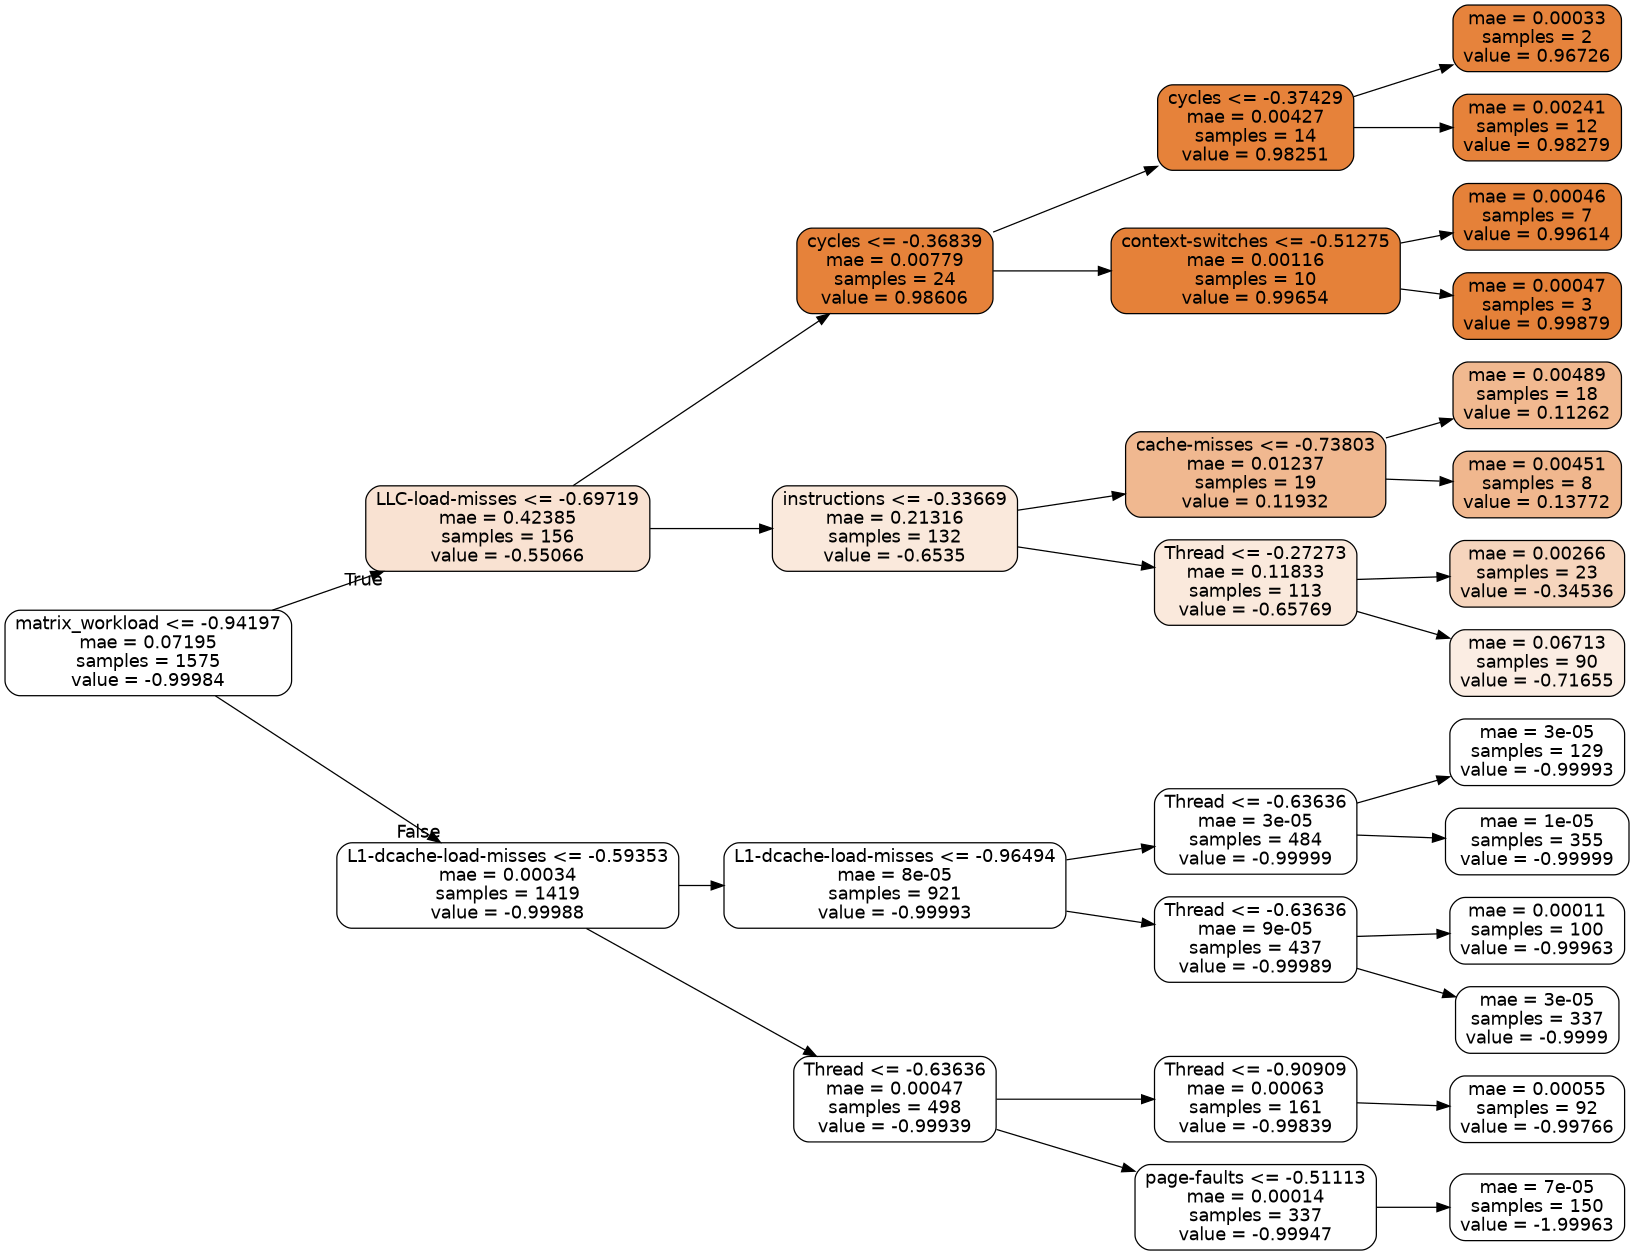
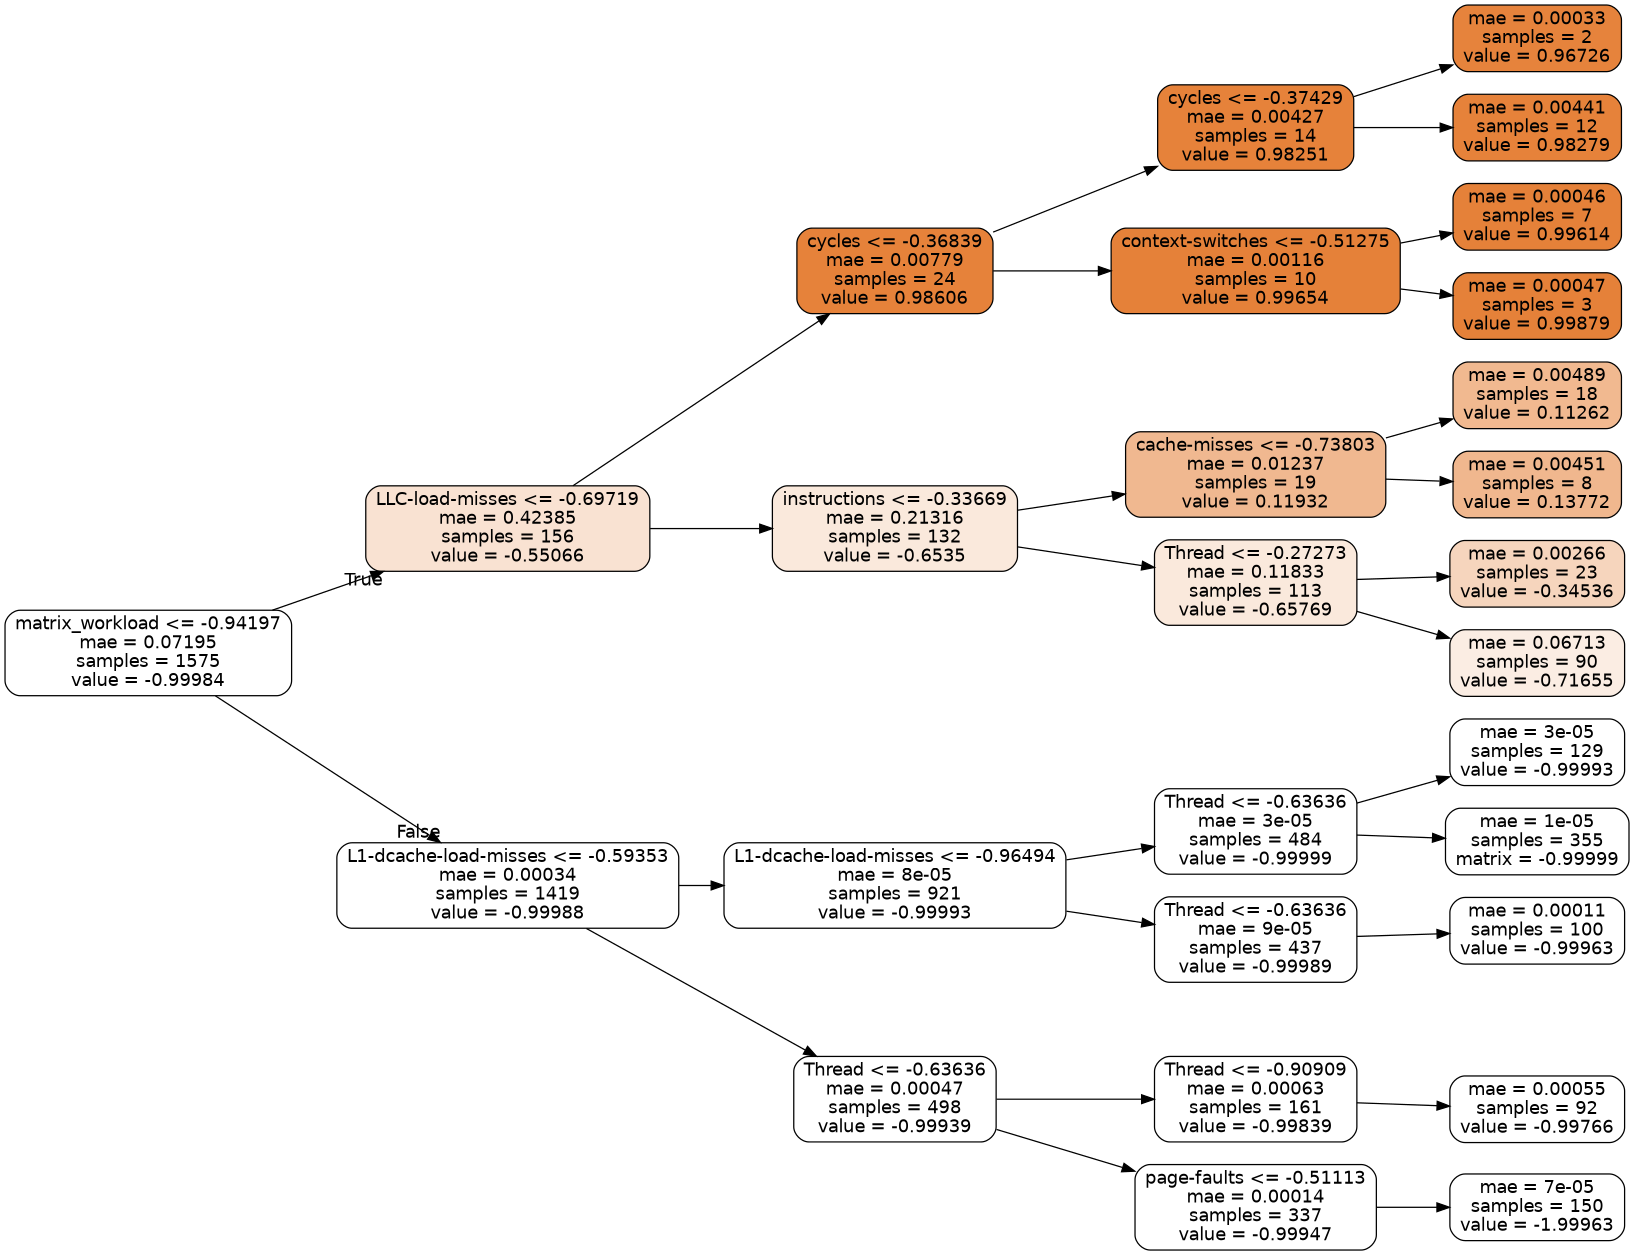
(1537, 128) -> (1537, 128)
(1537, 842) -> (1537, 842)
(1537, 1020) -> none
